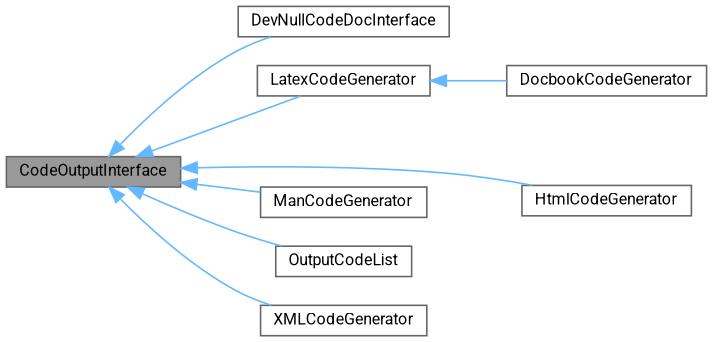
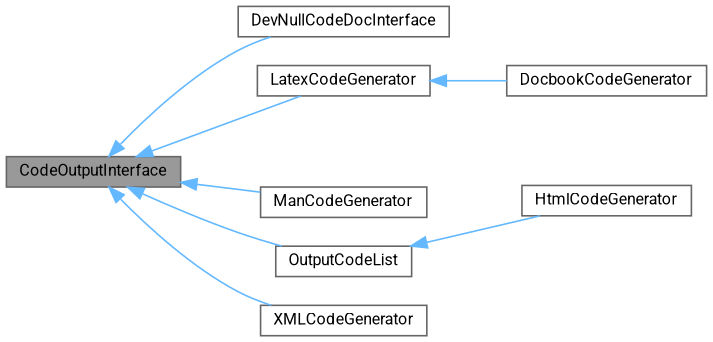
(365, 168) -> (483, 229)
